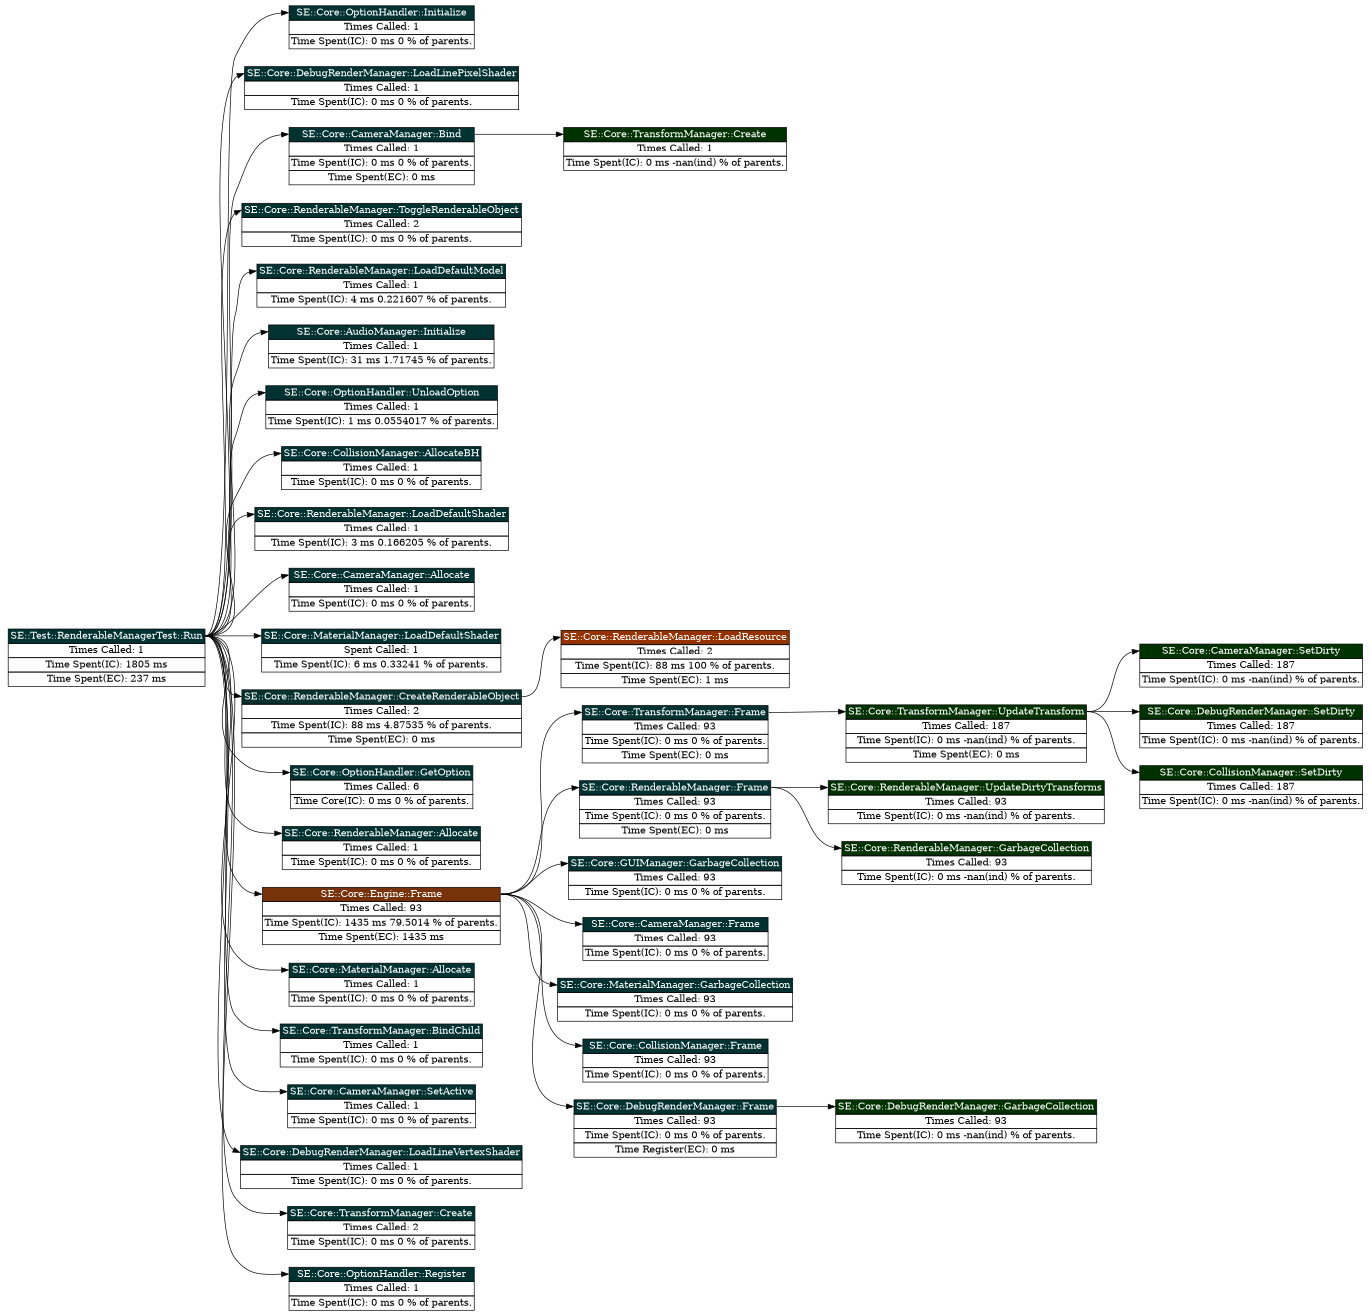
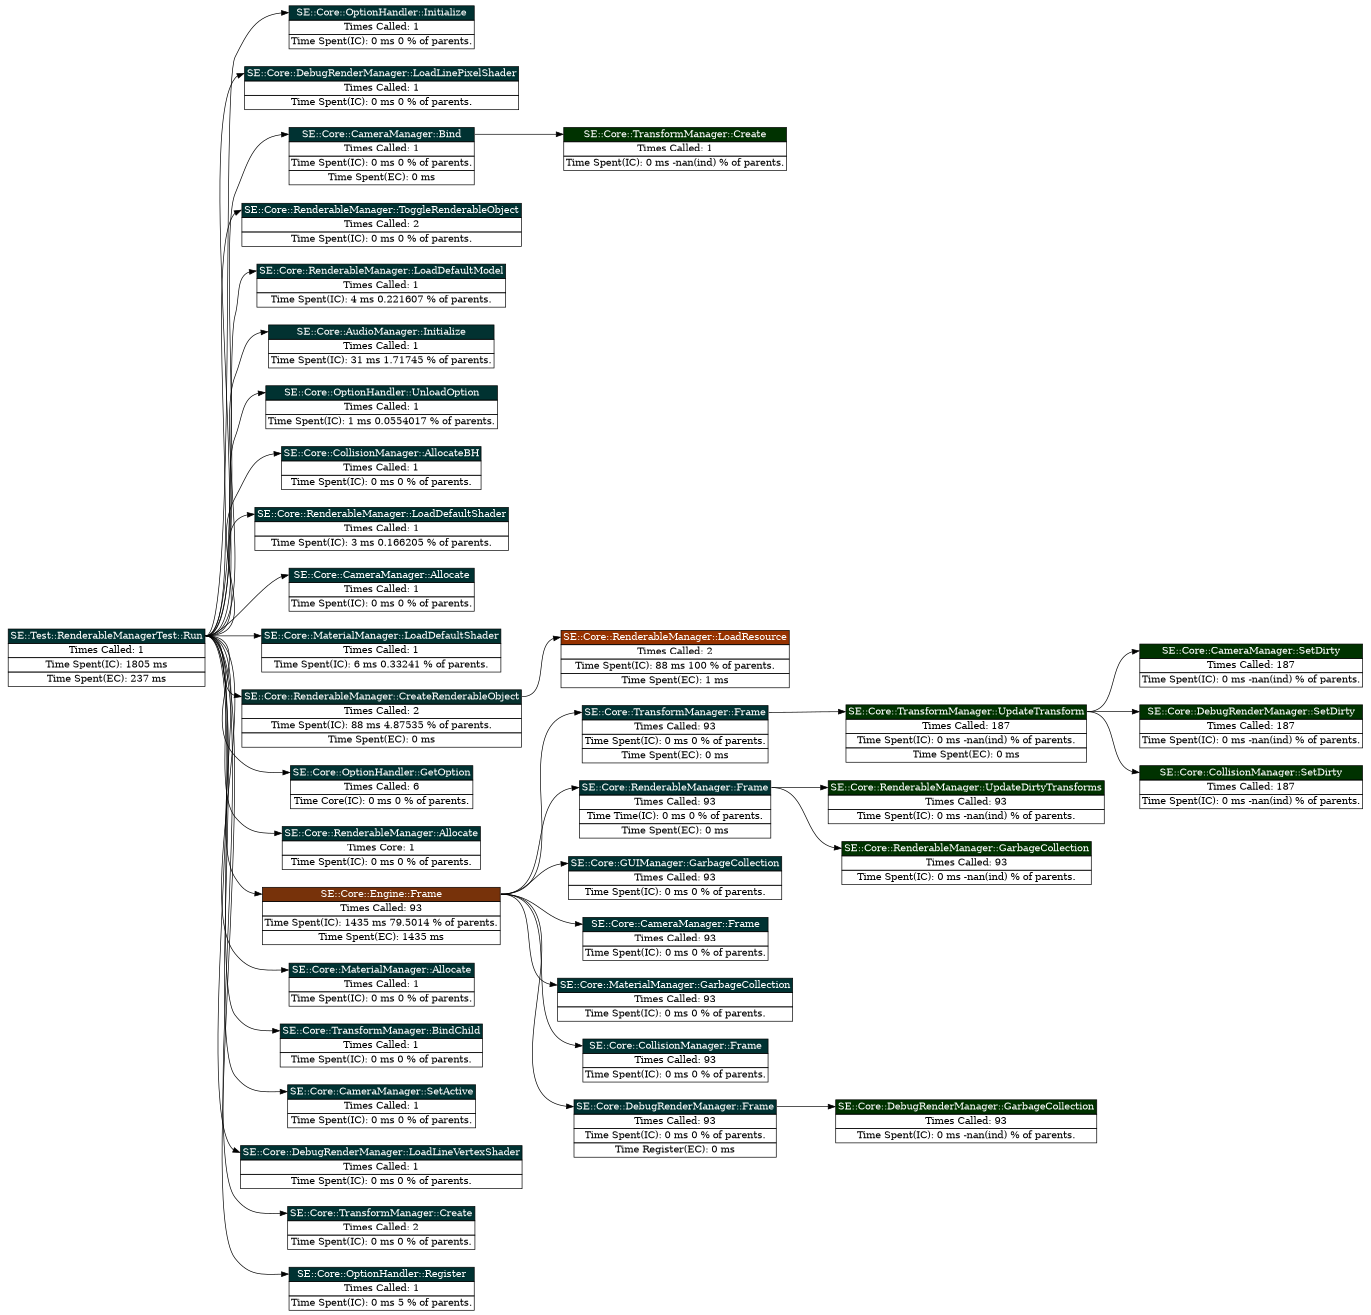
(381, 650) -> (381, 650)
(675, 816) -> (675, 816)
(381, 848) -> (381, 848)
(382, 1303) -> (382, 1303)
